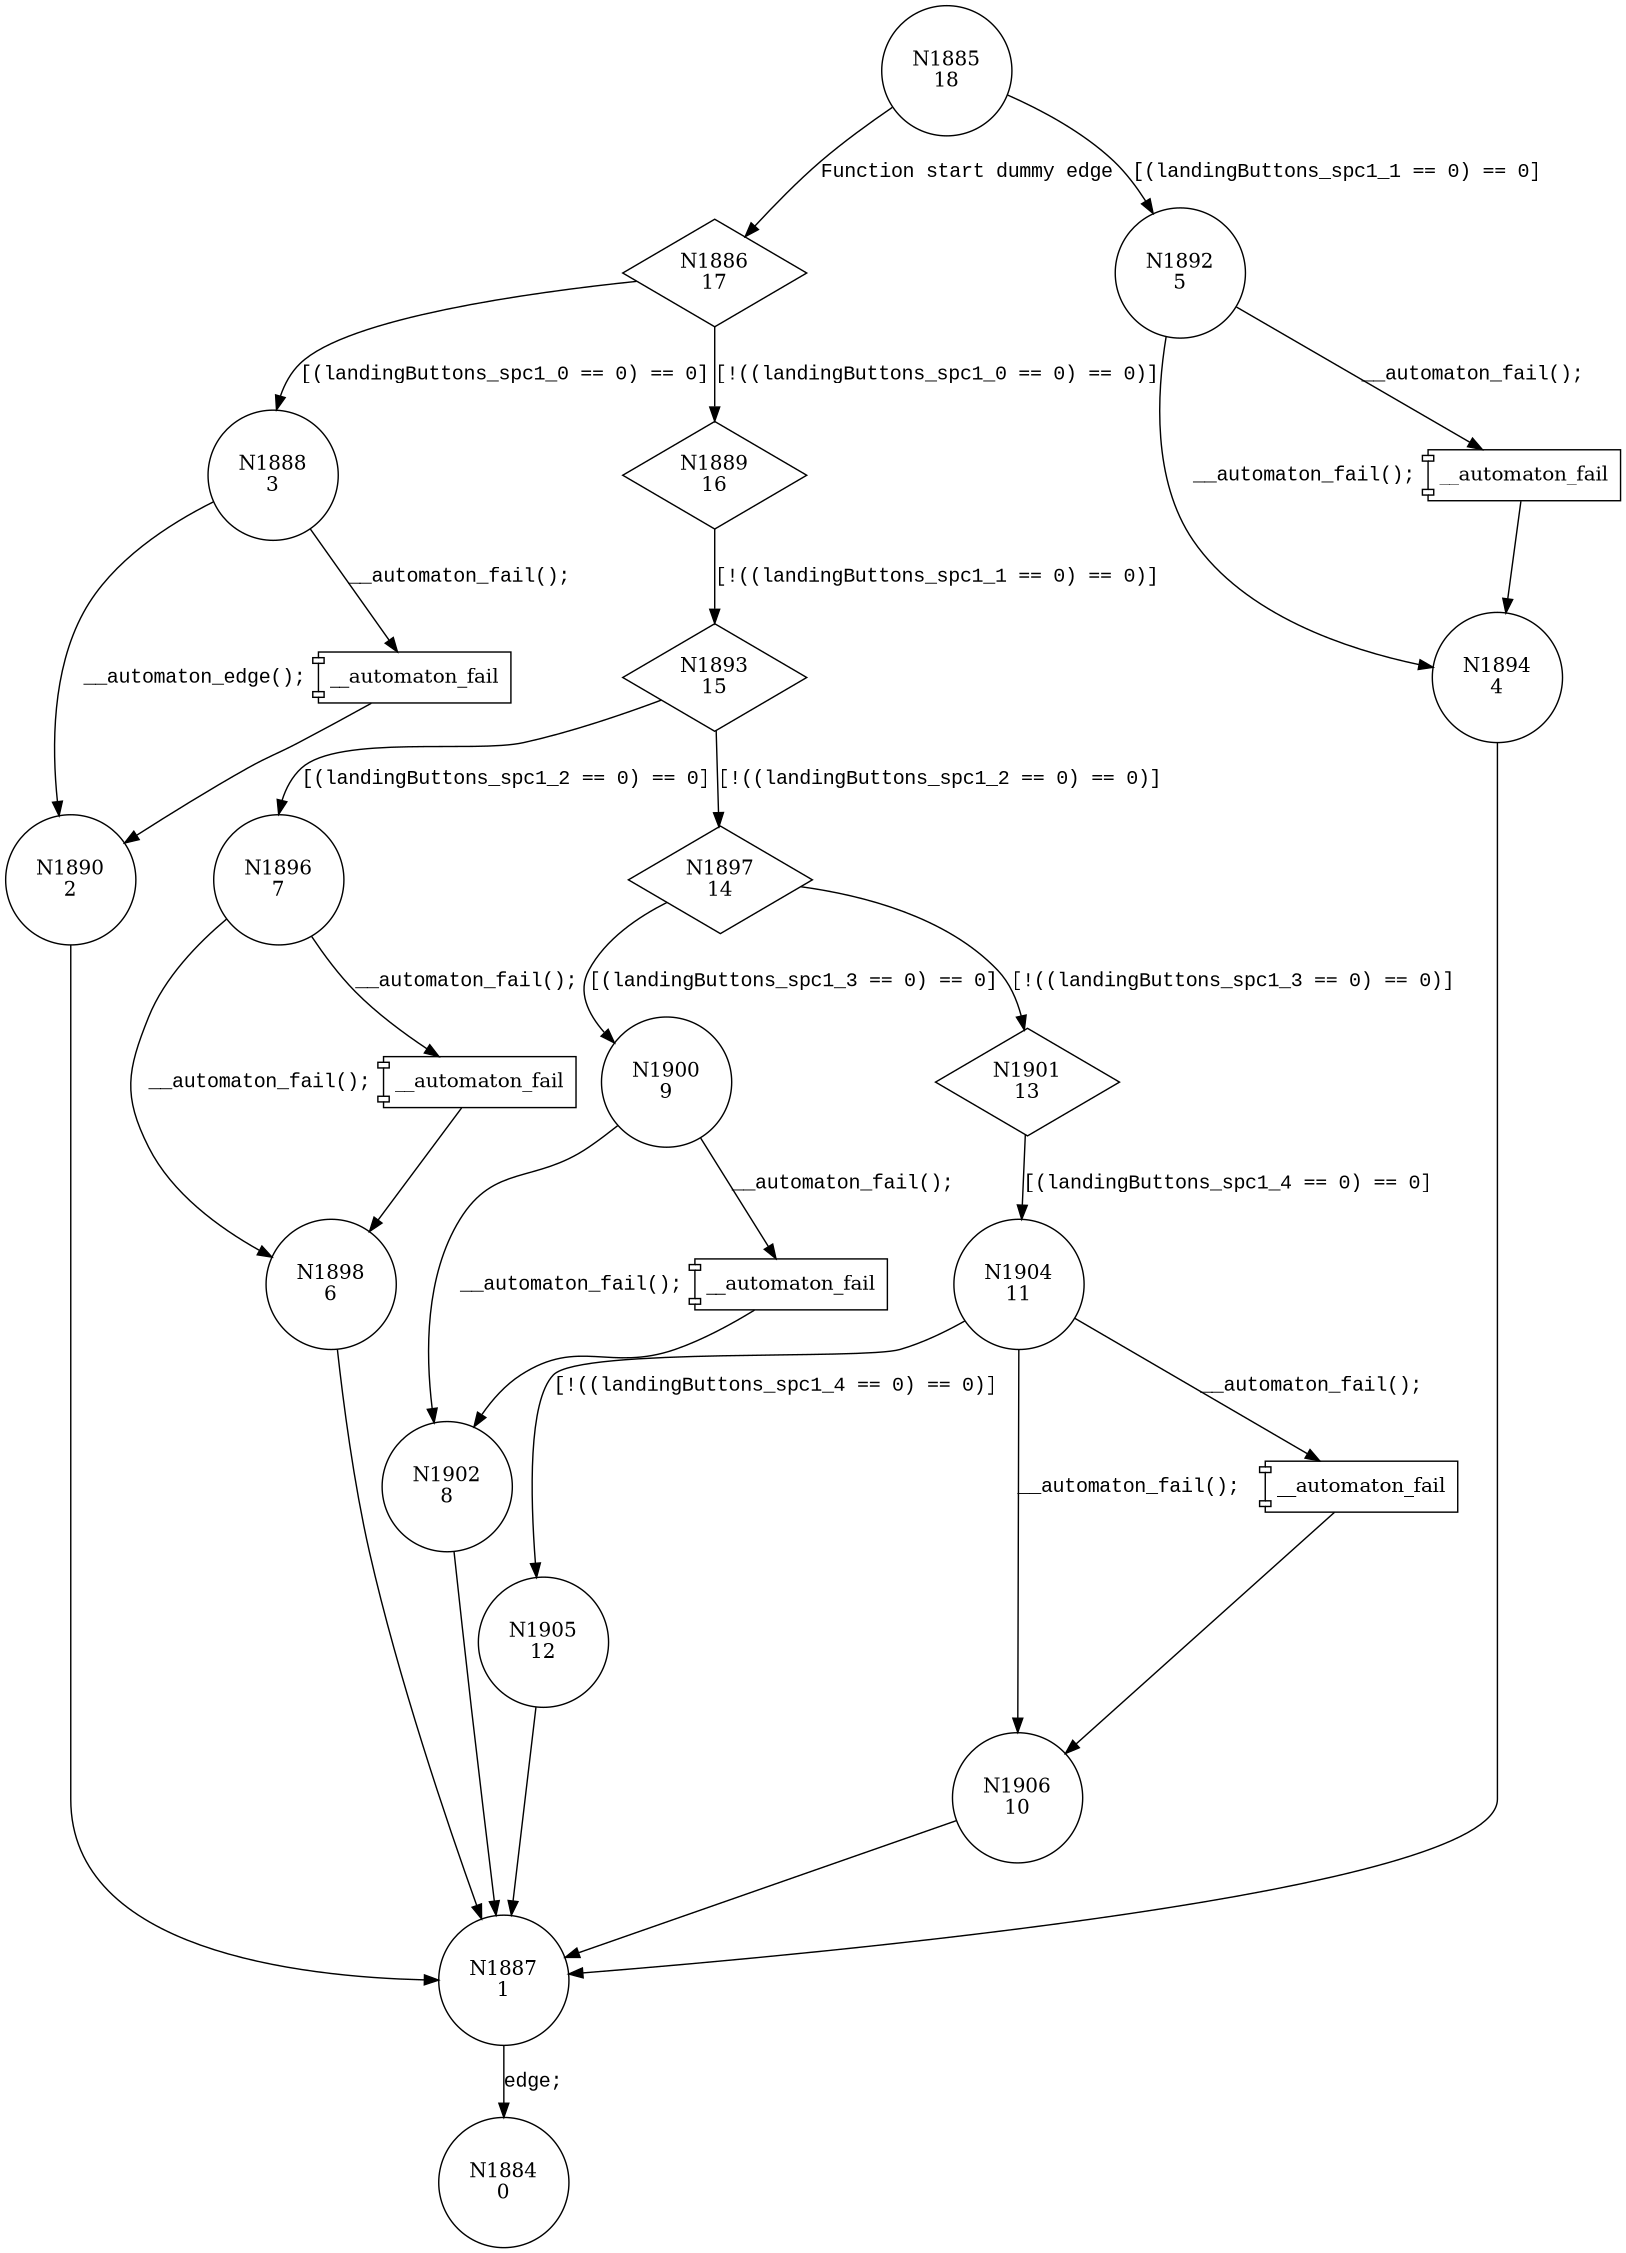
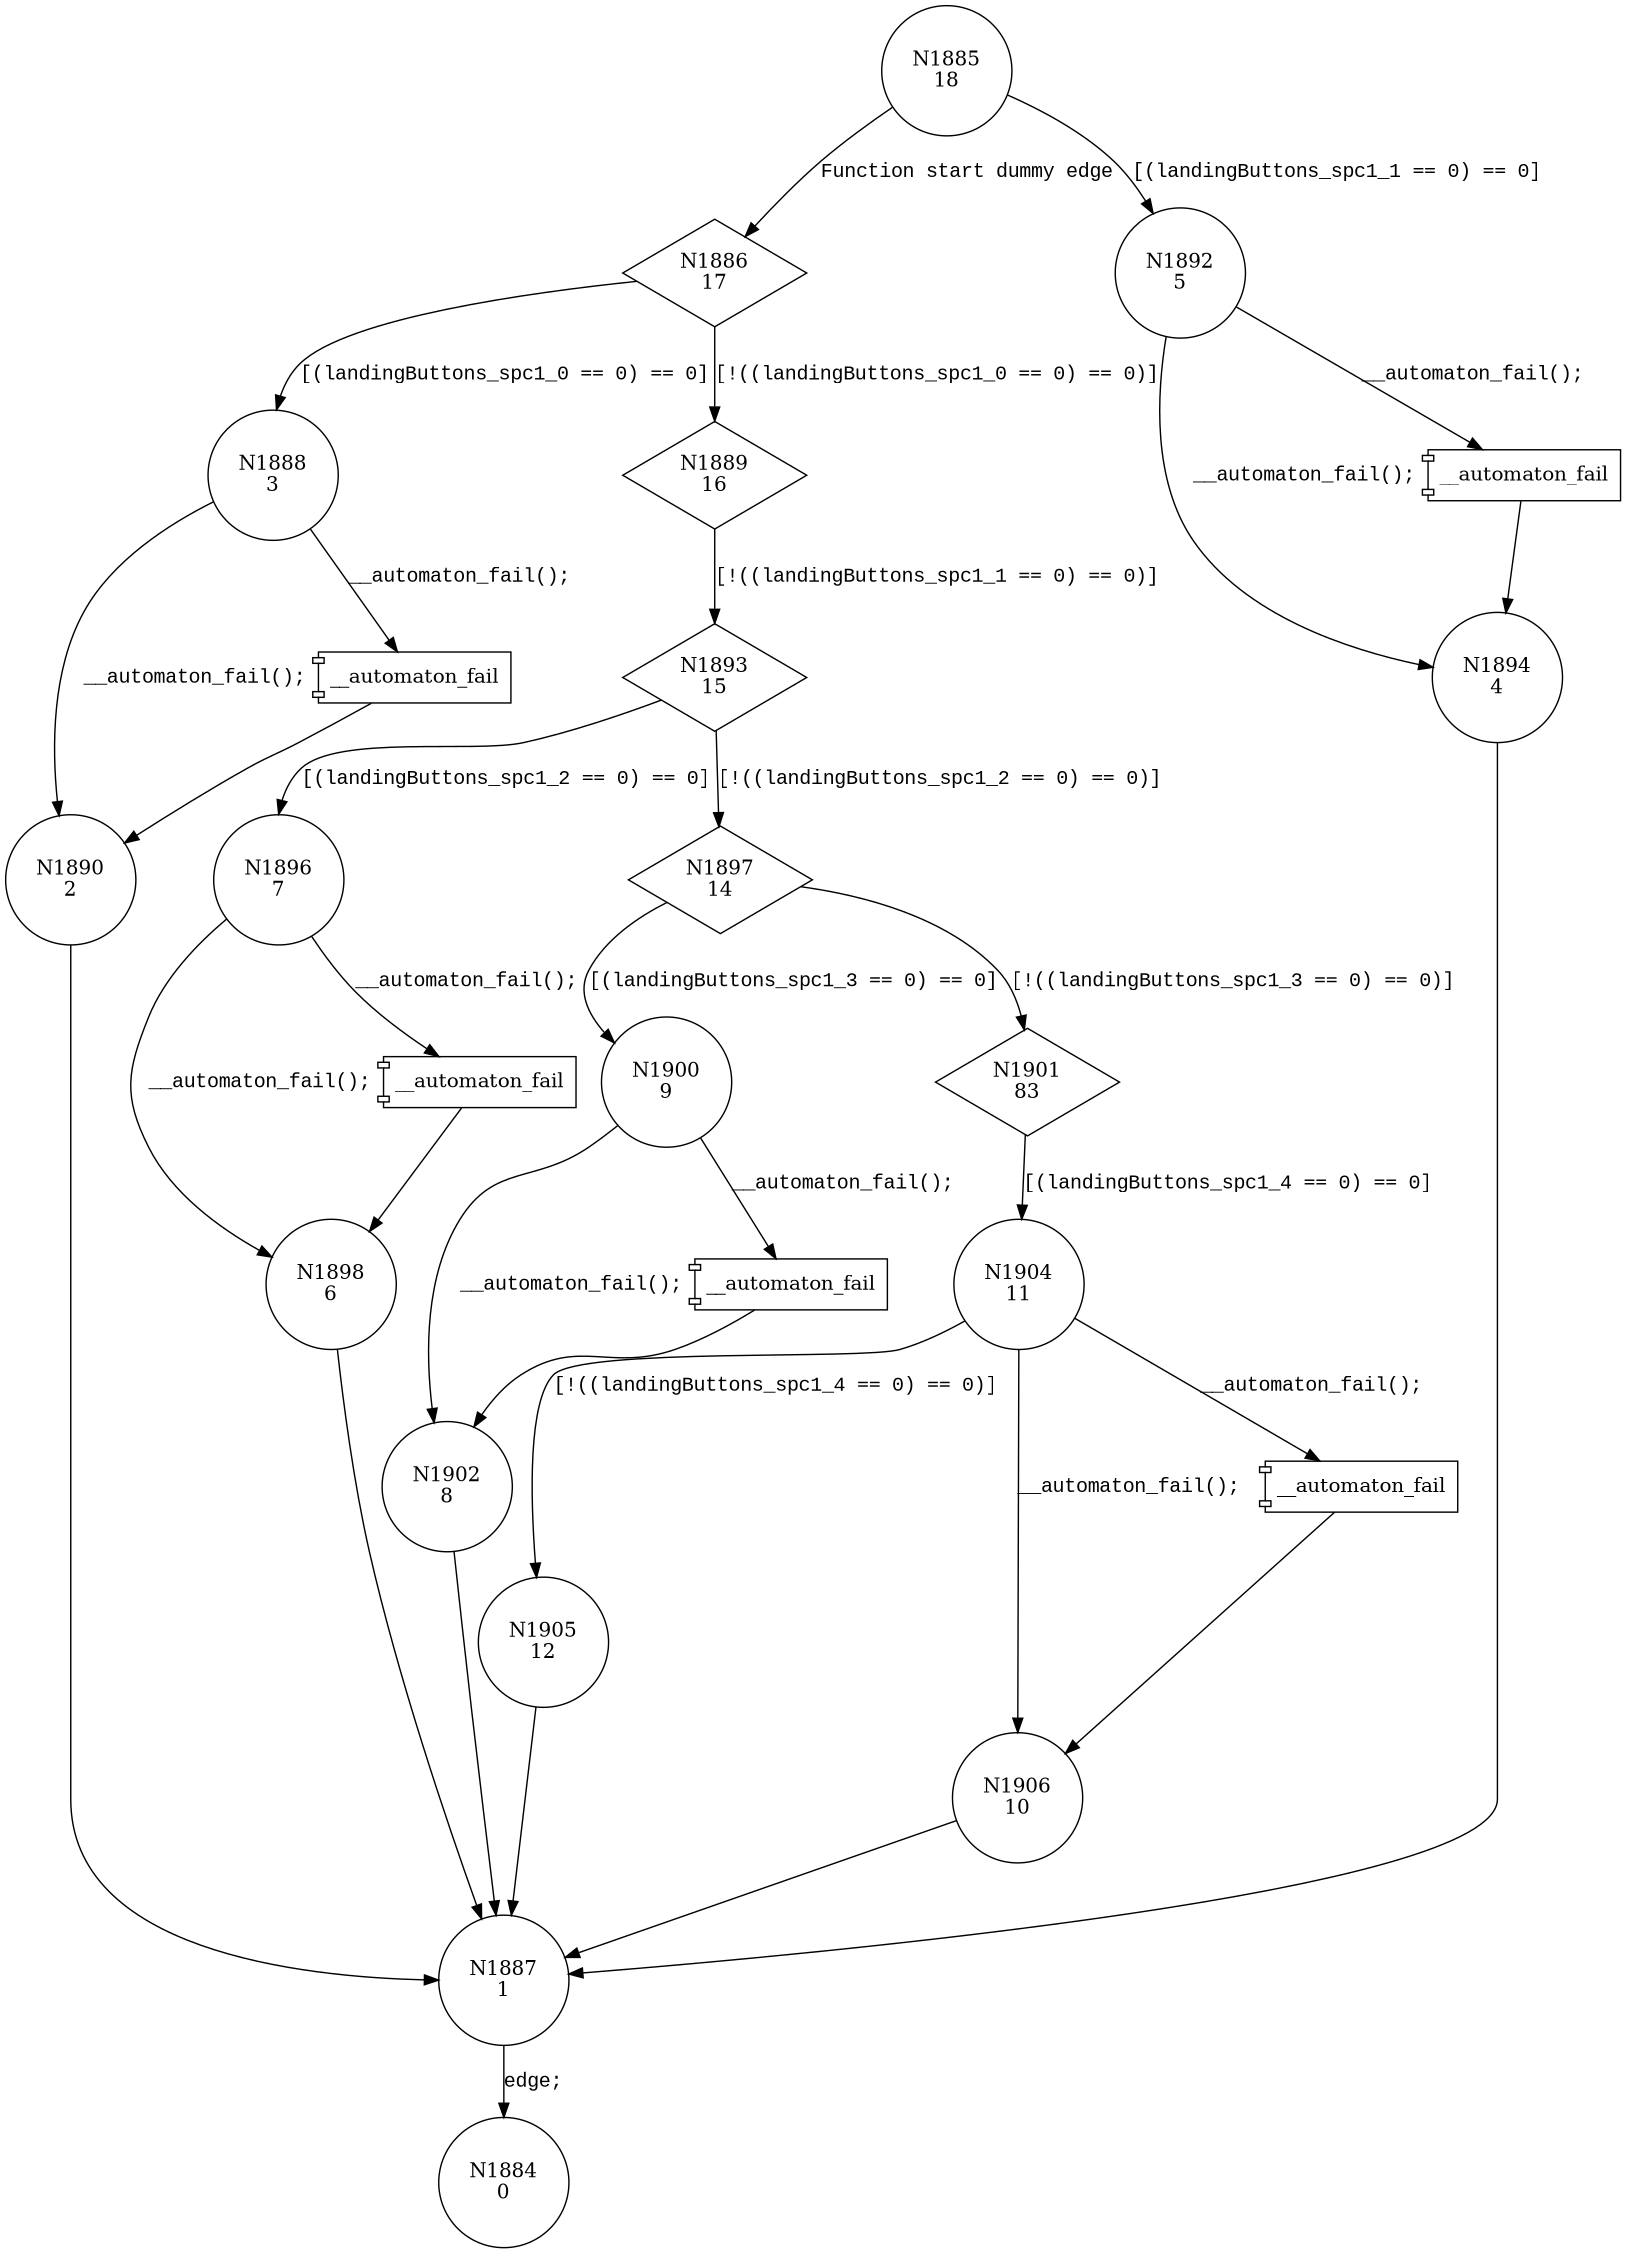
(195, 677) -> (195, 677)
(1027, 1082) -> (1027, 1082)
